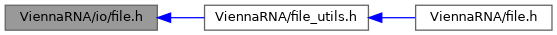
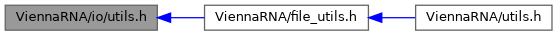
(81, 18) -> (81, 18)
(484, 18) -> (484, 18)
